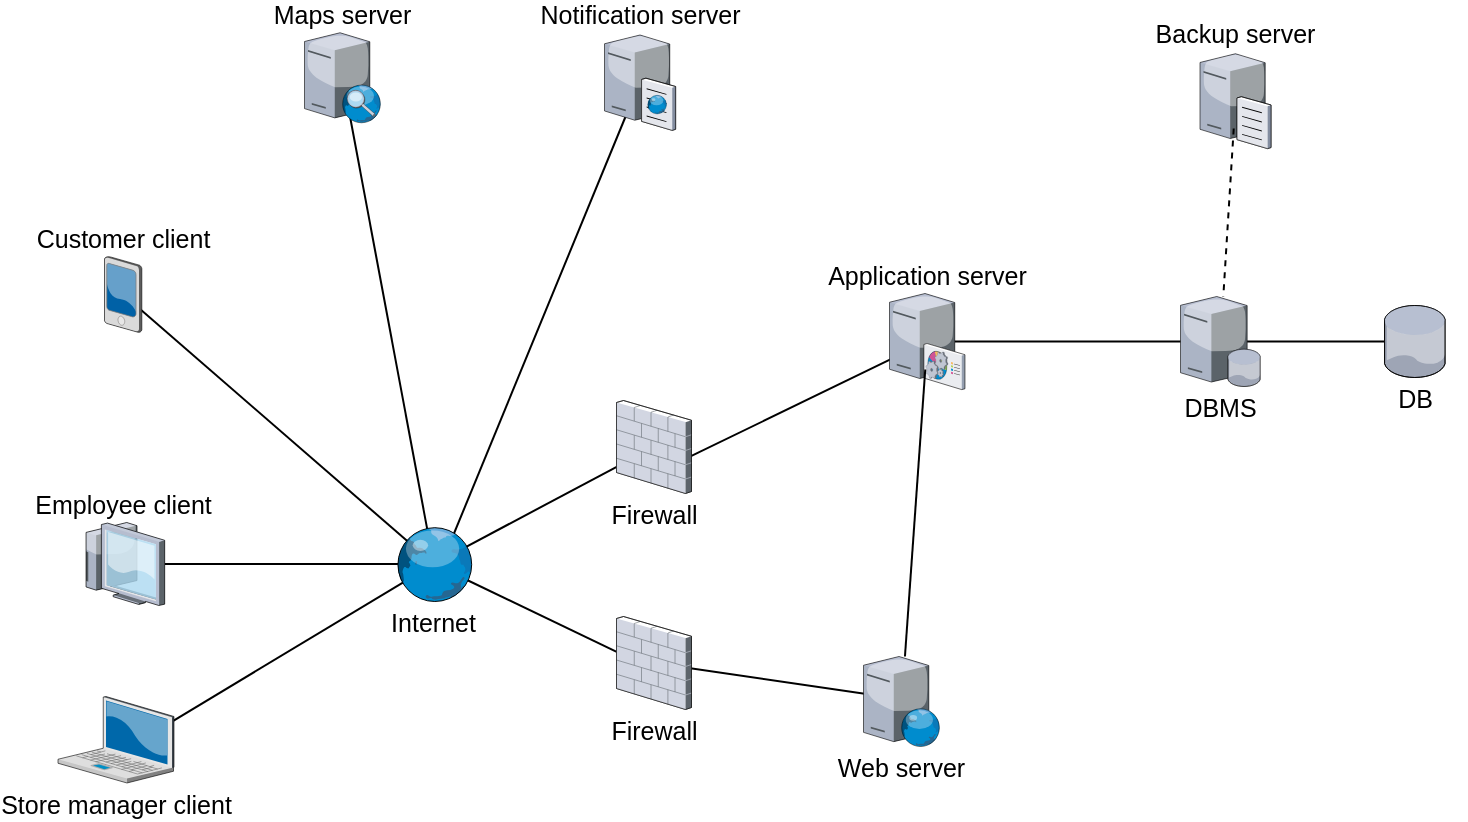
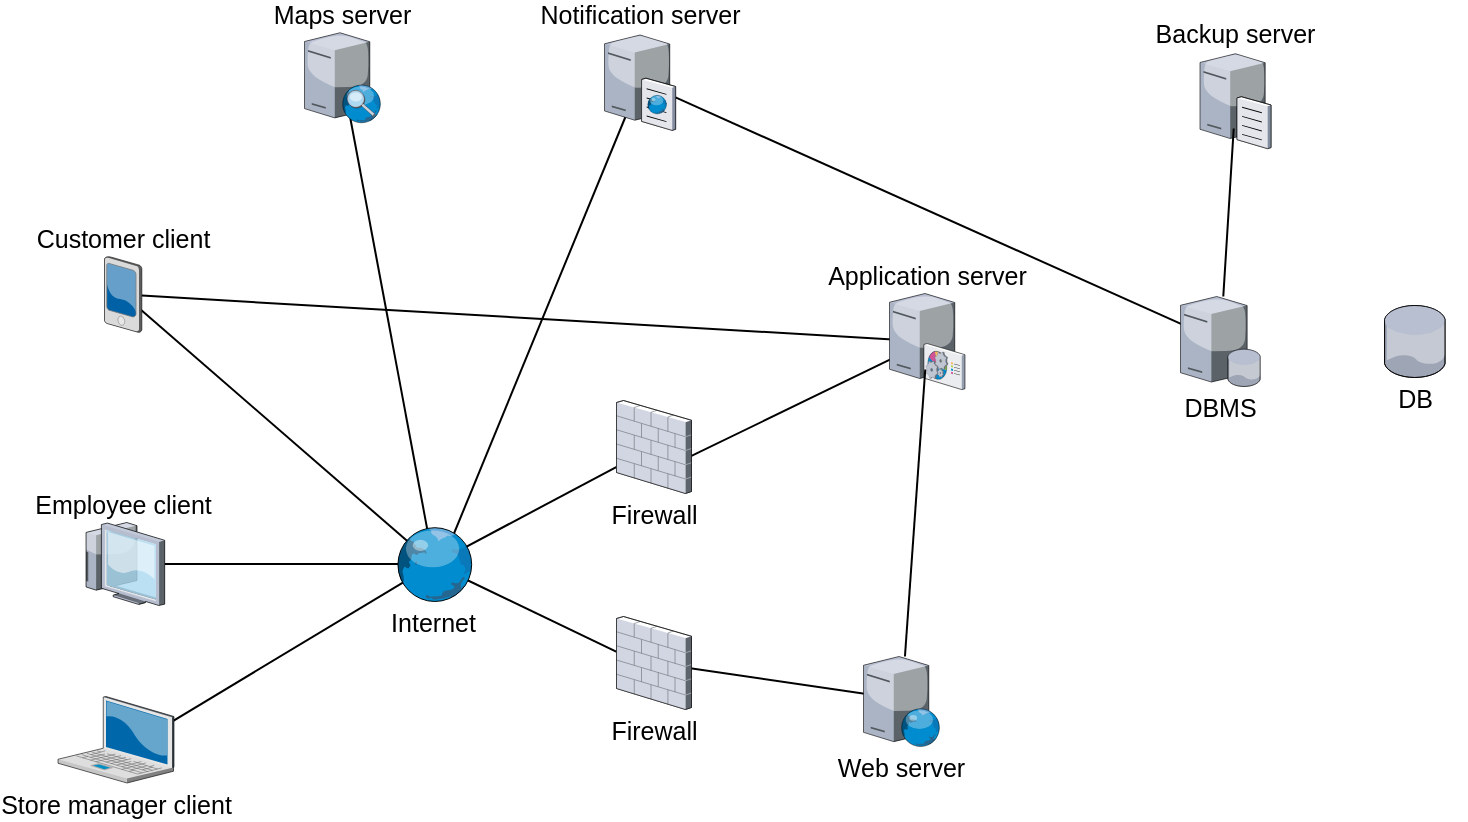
(1228, 216) -> (1228, 216)
(1067, 342) -> (515, 317)
(1317, 342) -> (927, 210)
